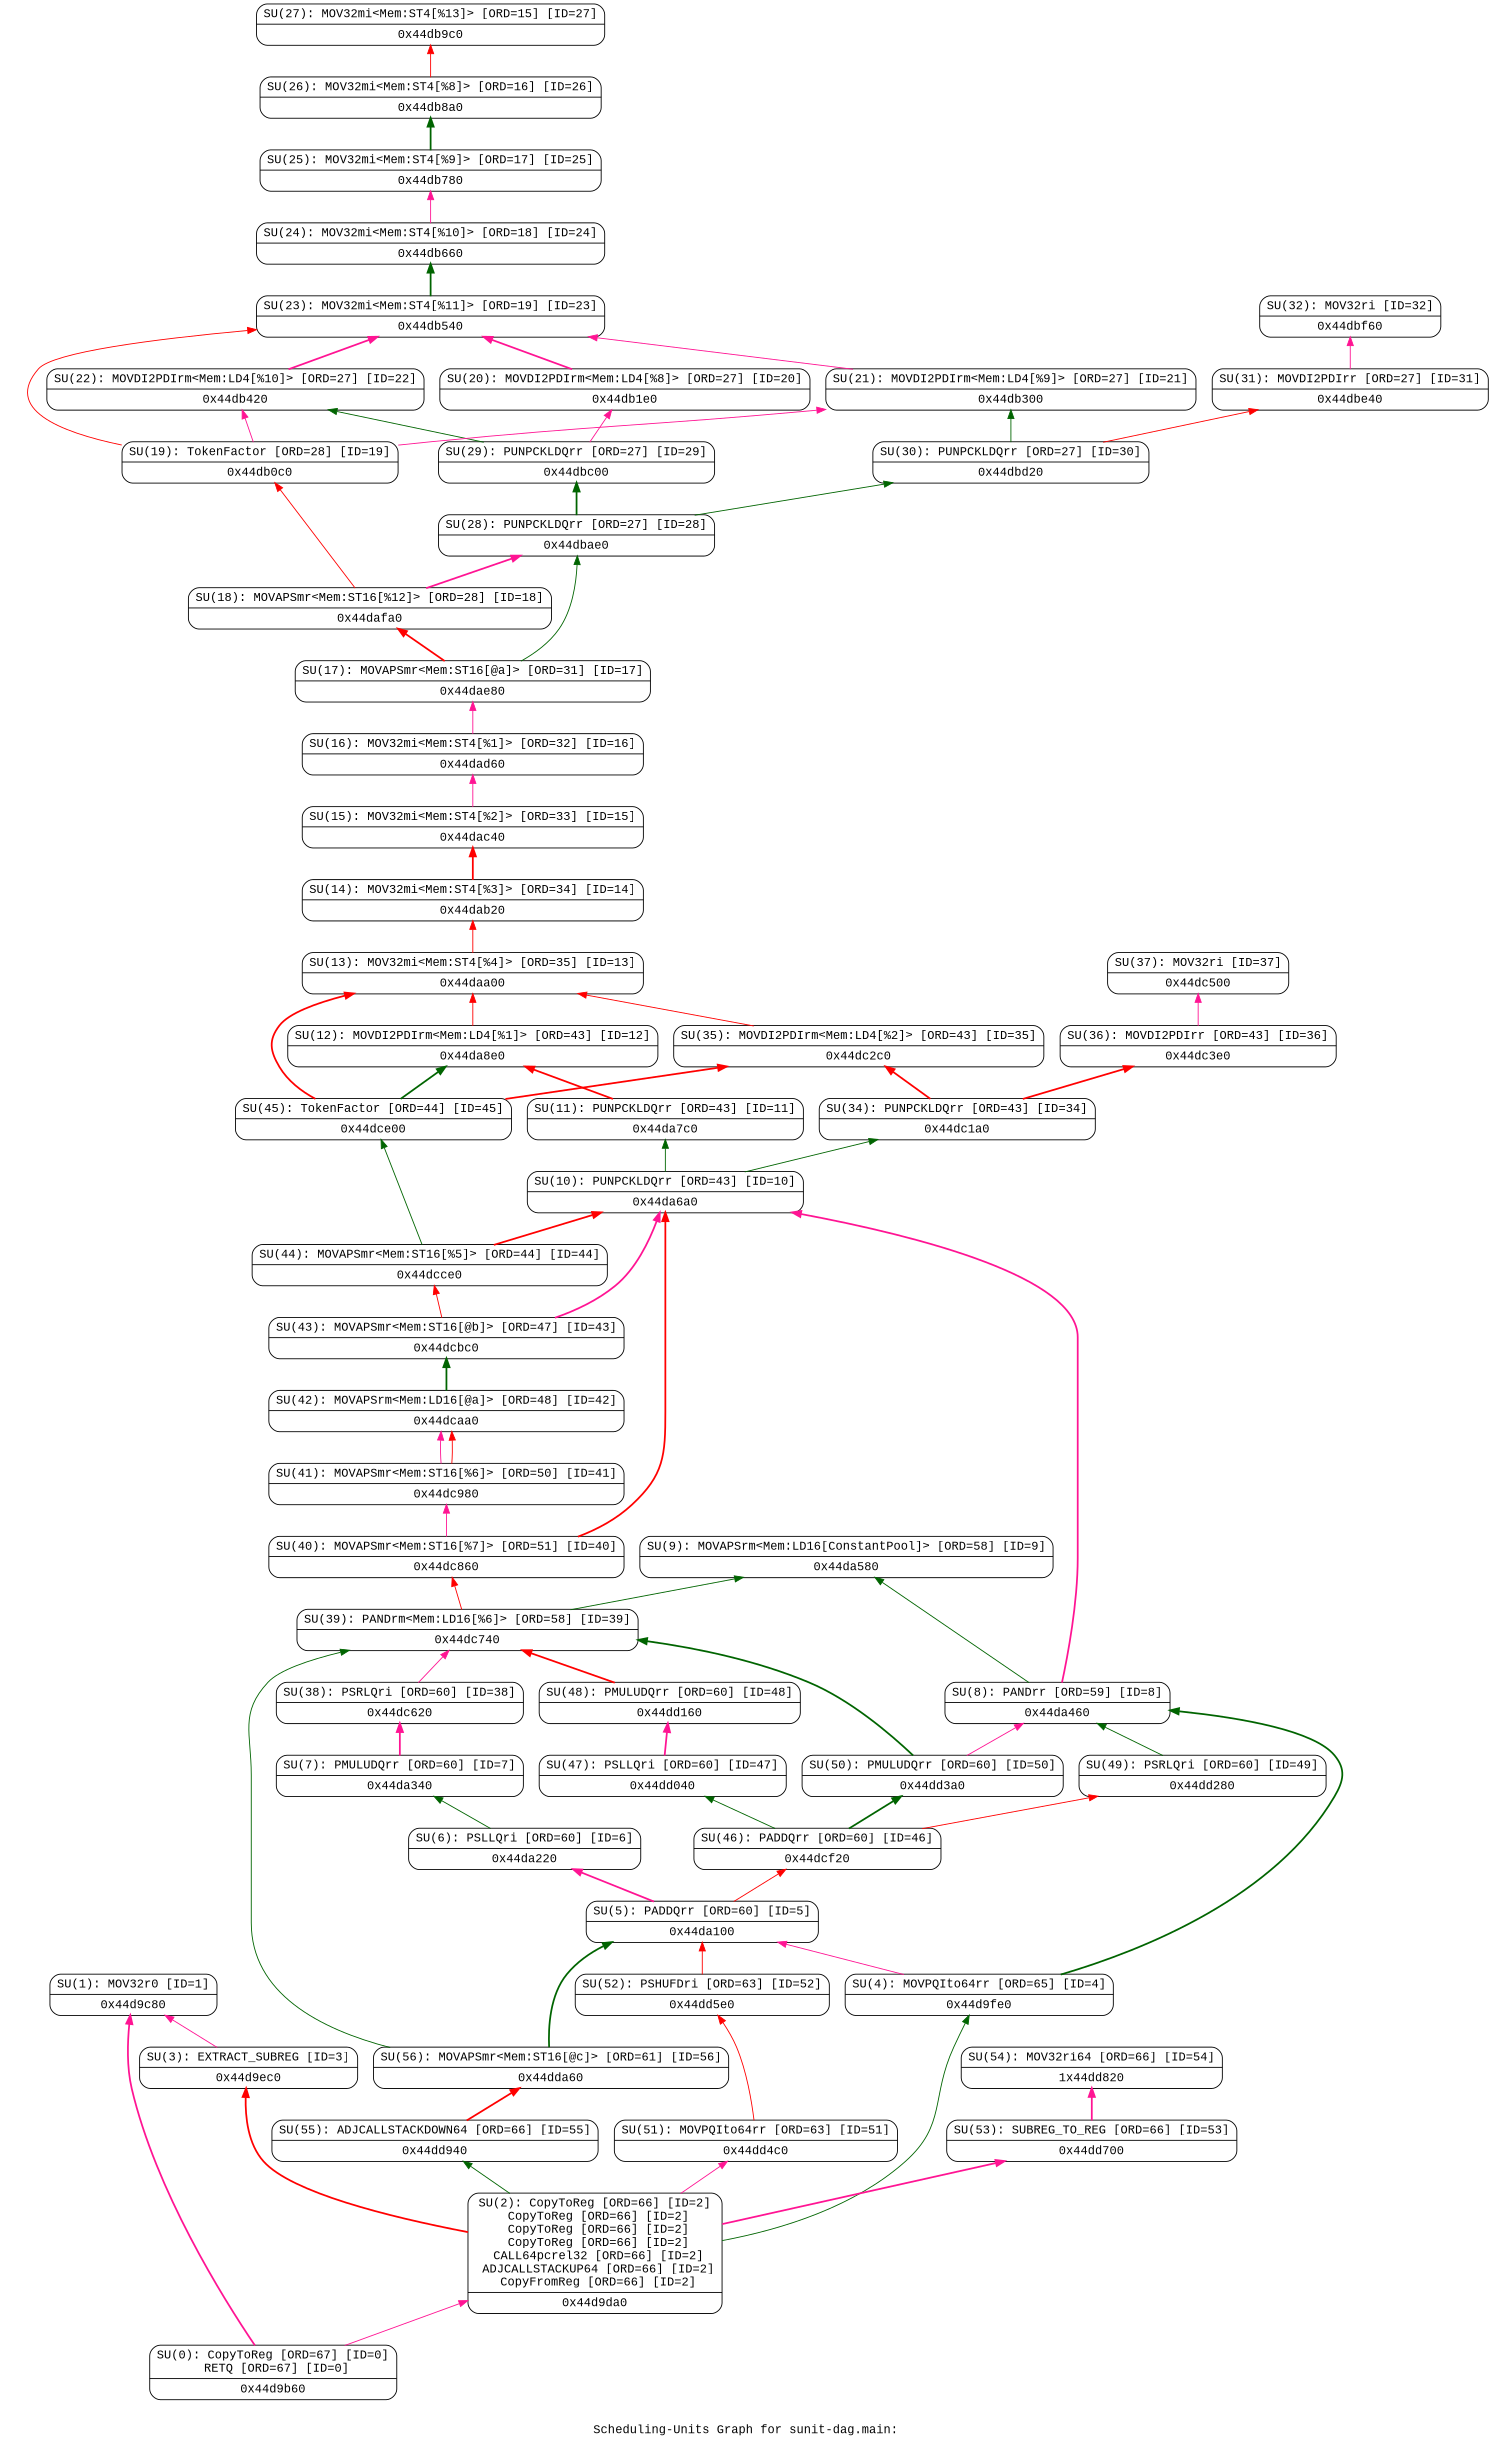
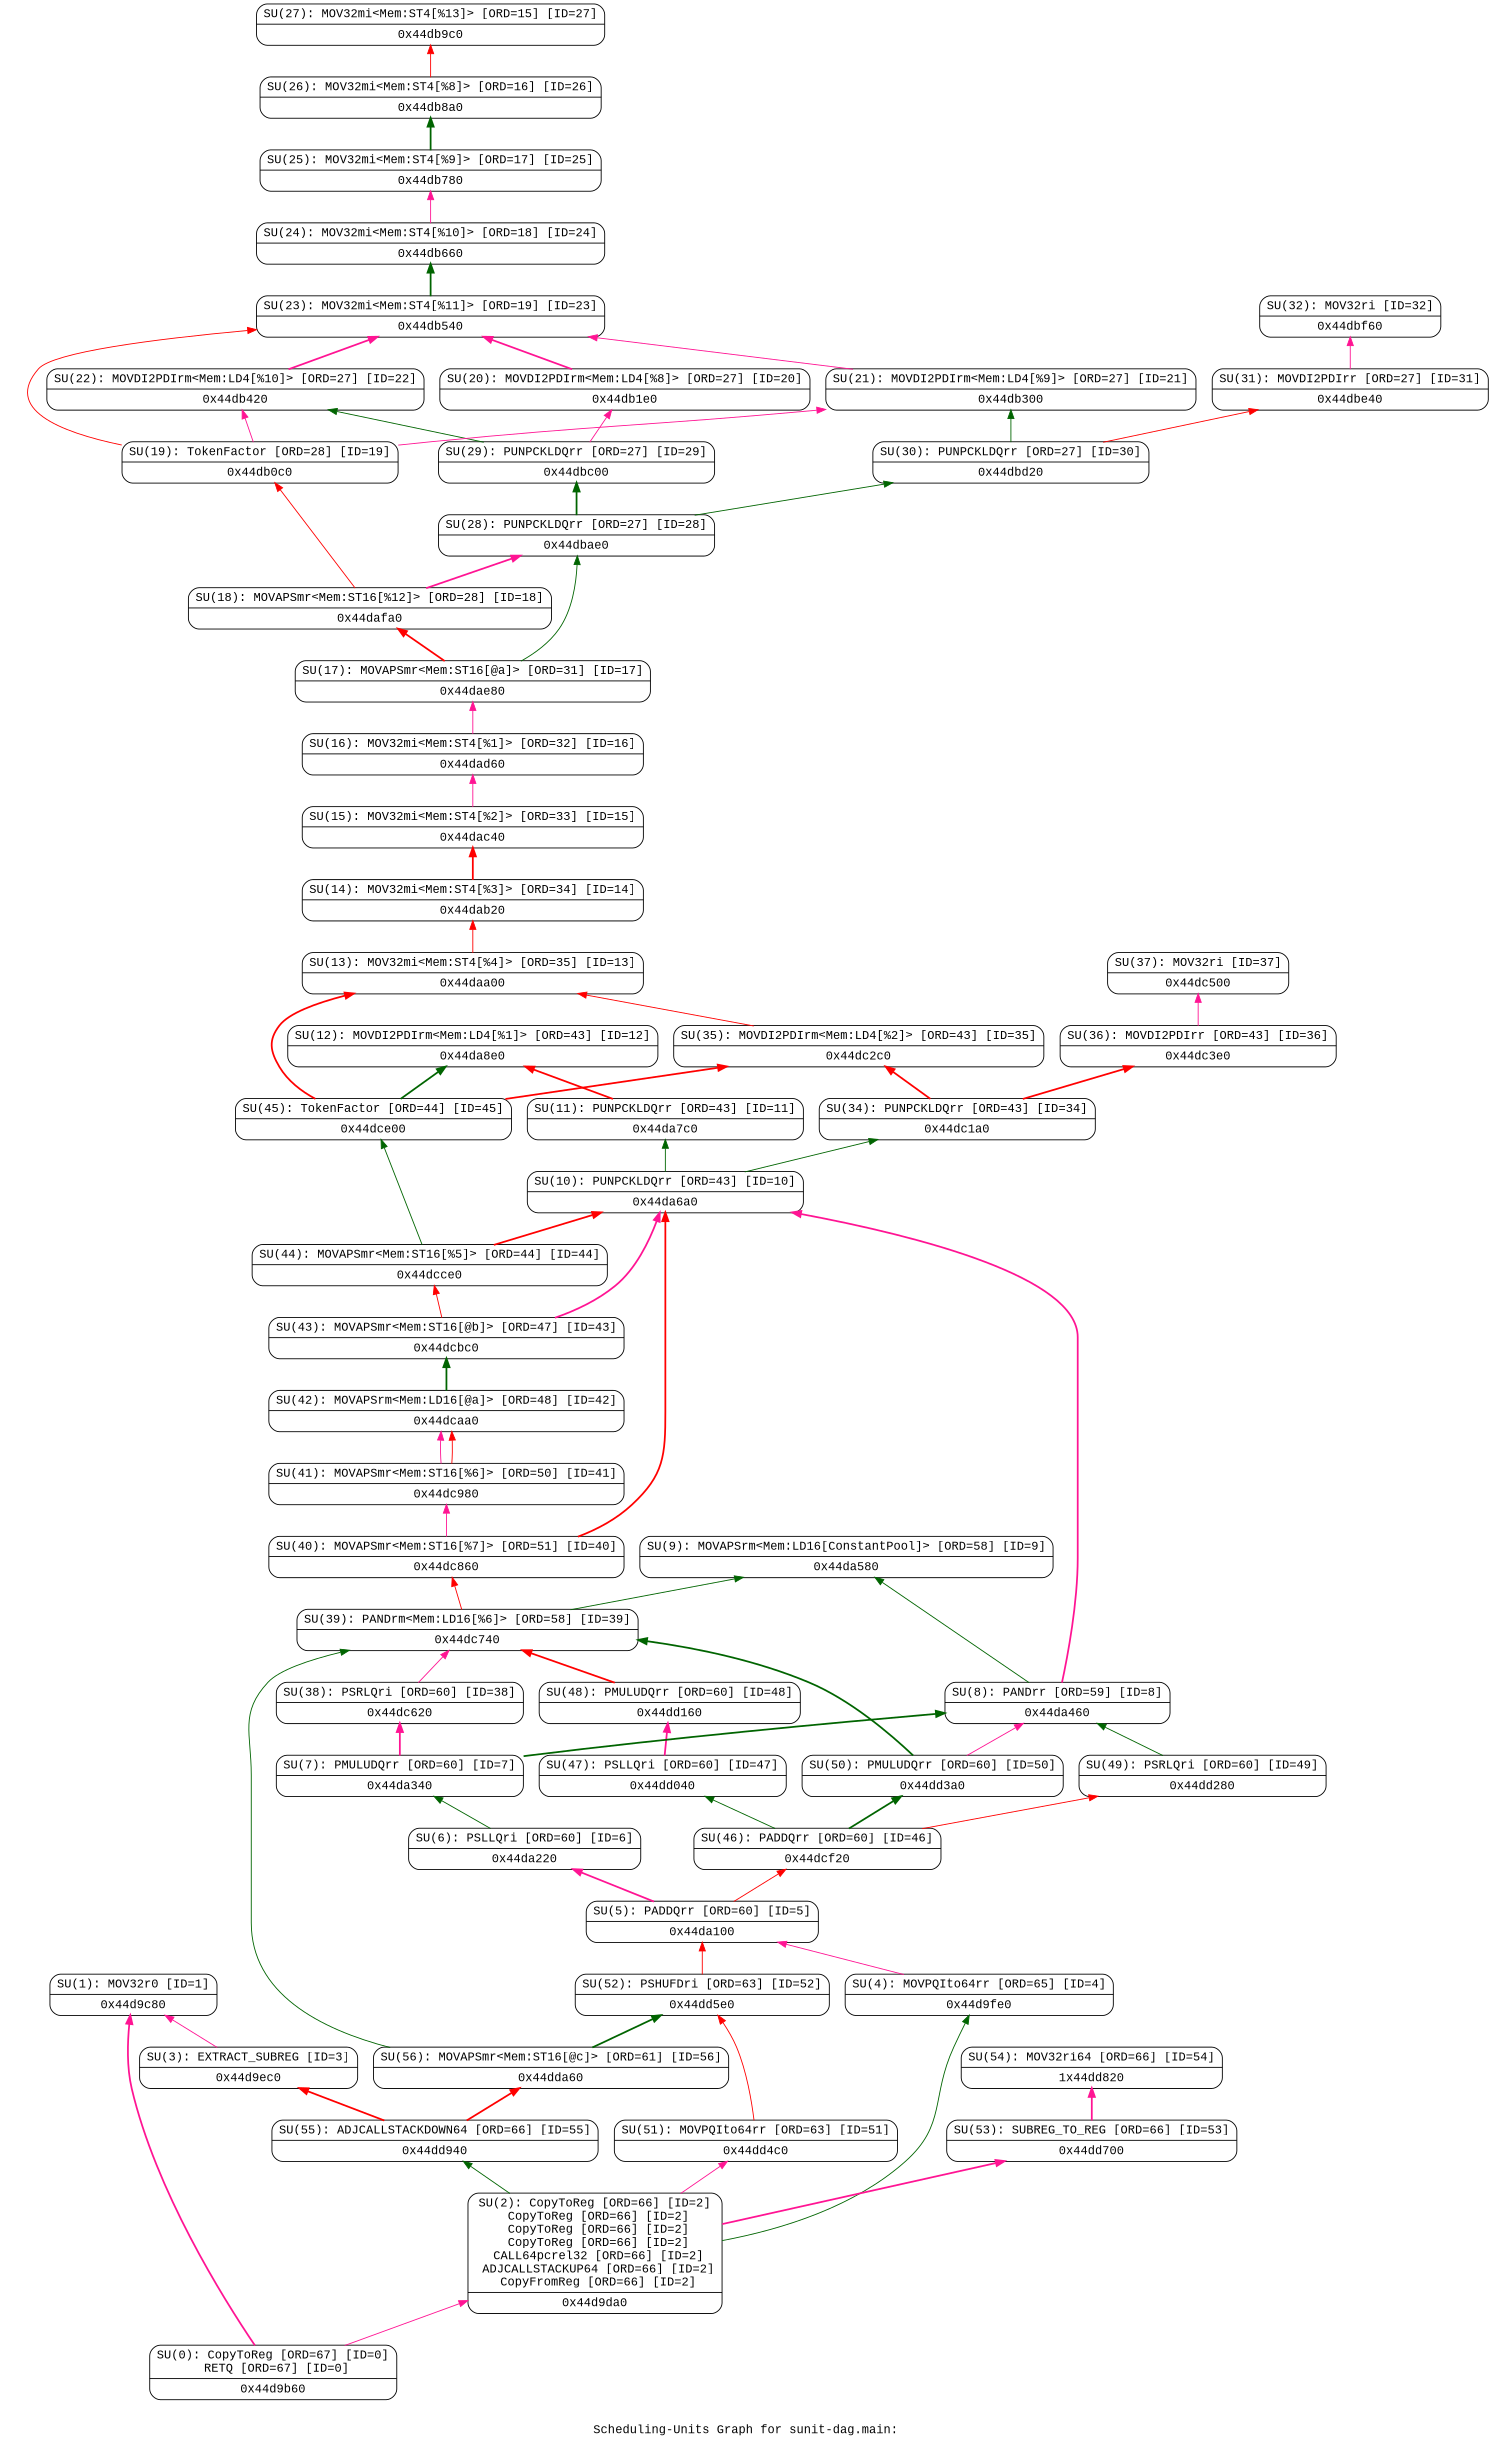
(473, 1014) -> none
(1296, 1846) -> (730, 1733)
(559, 1987) -> (623, 2033)
(329, 2197) -> (346, 2106)
